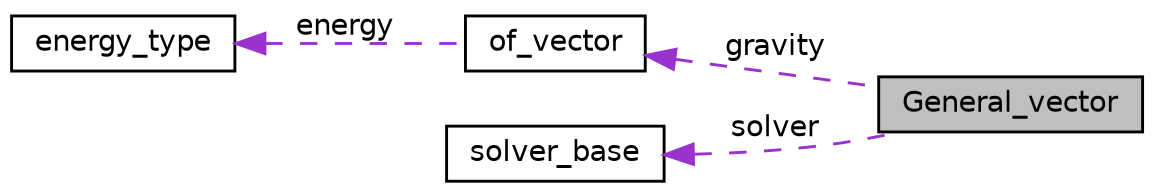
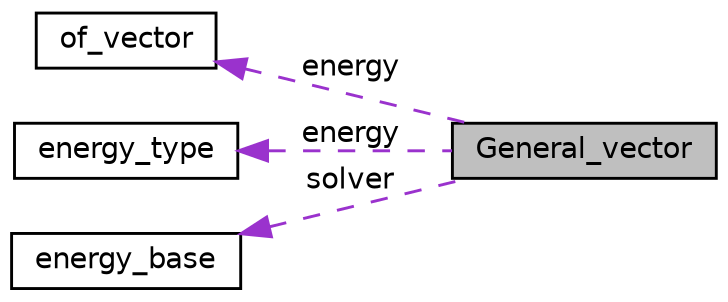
(365, 44) -> (360, 151)
(771, 48) -> (347, 68)
(555, 154) -> (126, 261)
